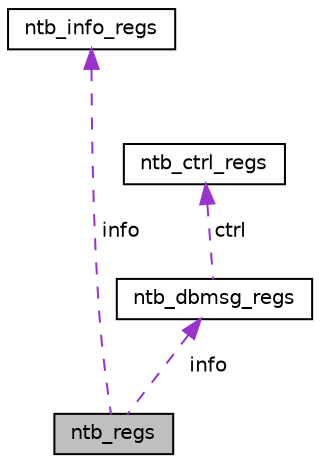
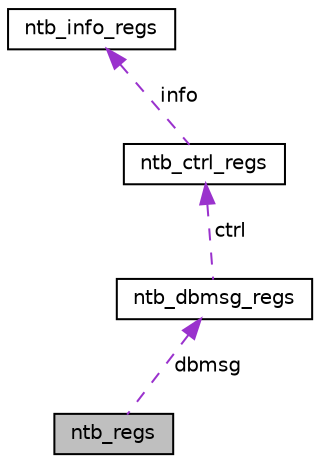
(95, 242) -> (155, 104)
(205, 367) -> (205, 367)
